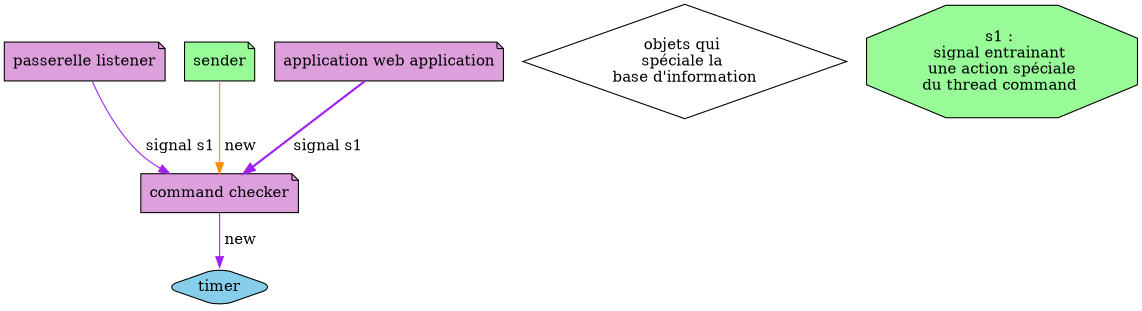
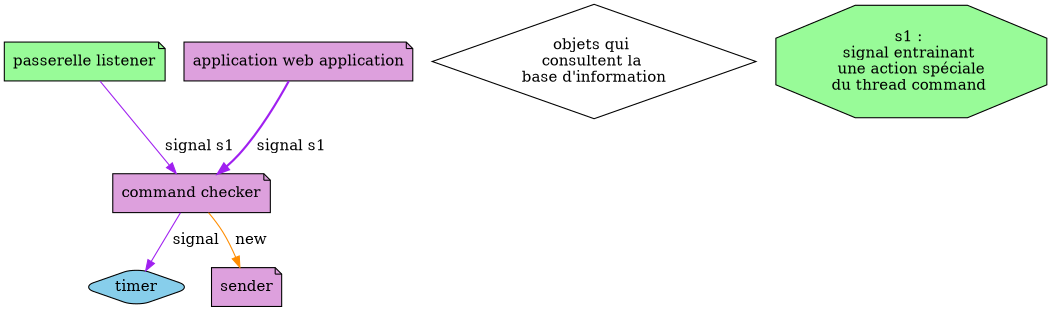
(85, 62) -> (85, 62)
(220, 62) -> (247, 287)
(685, 62) -> (594, 62)
(220, 122) -> (224, 234)
(238, 240) -> (194, 240)
